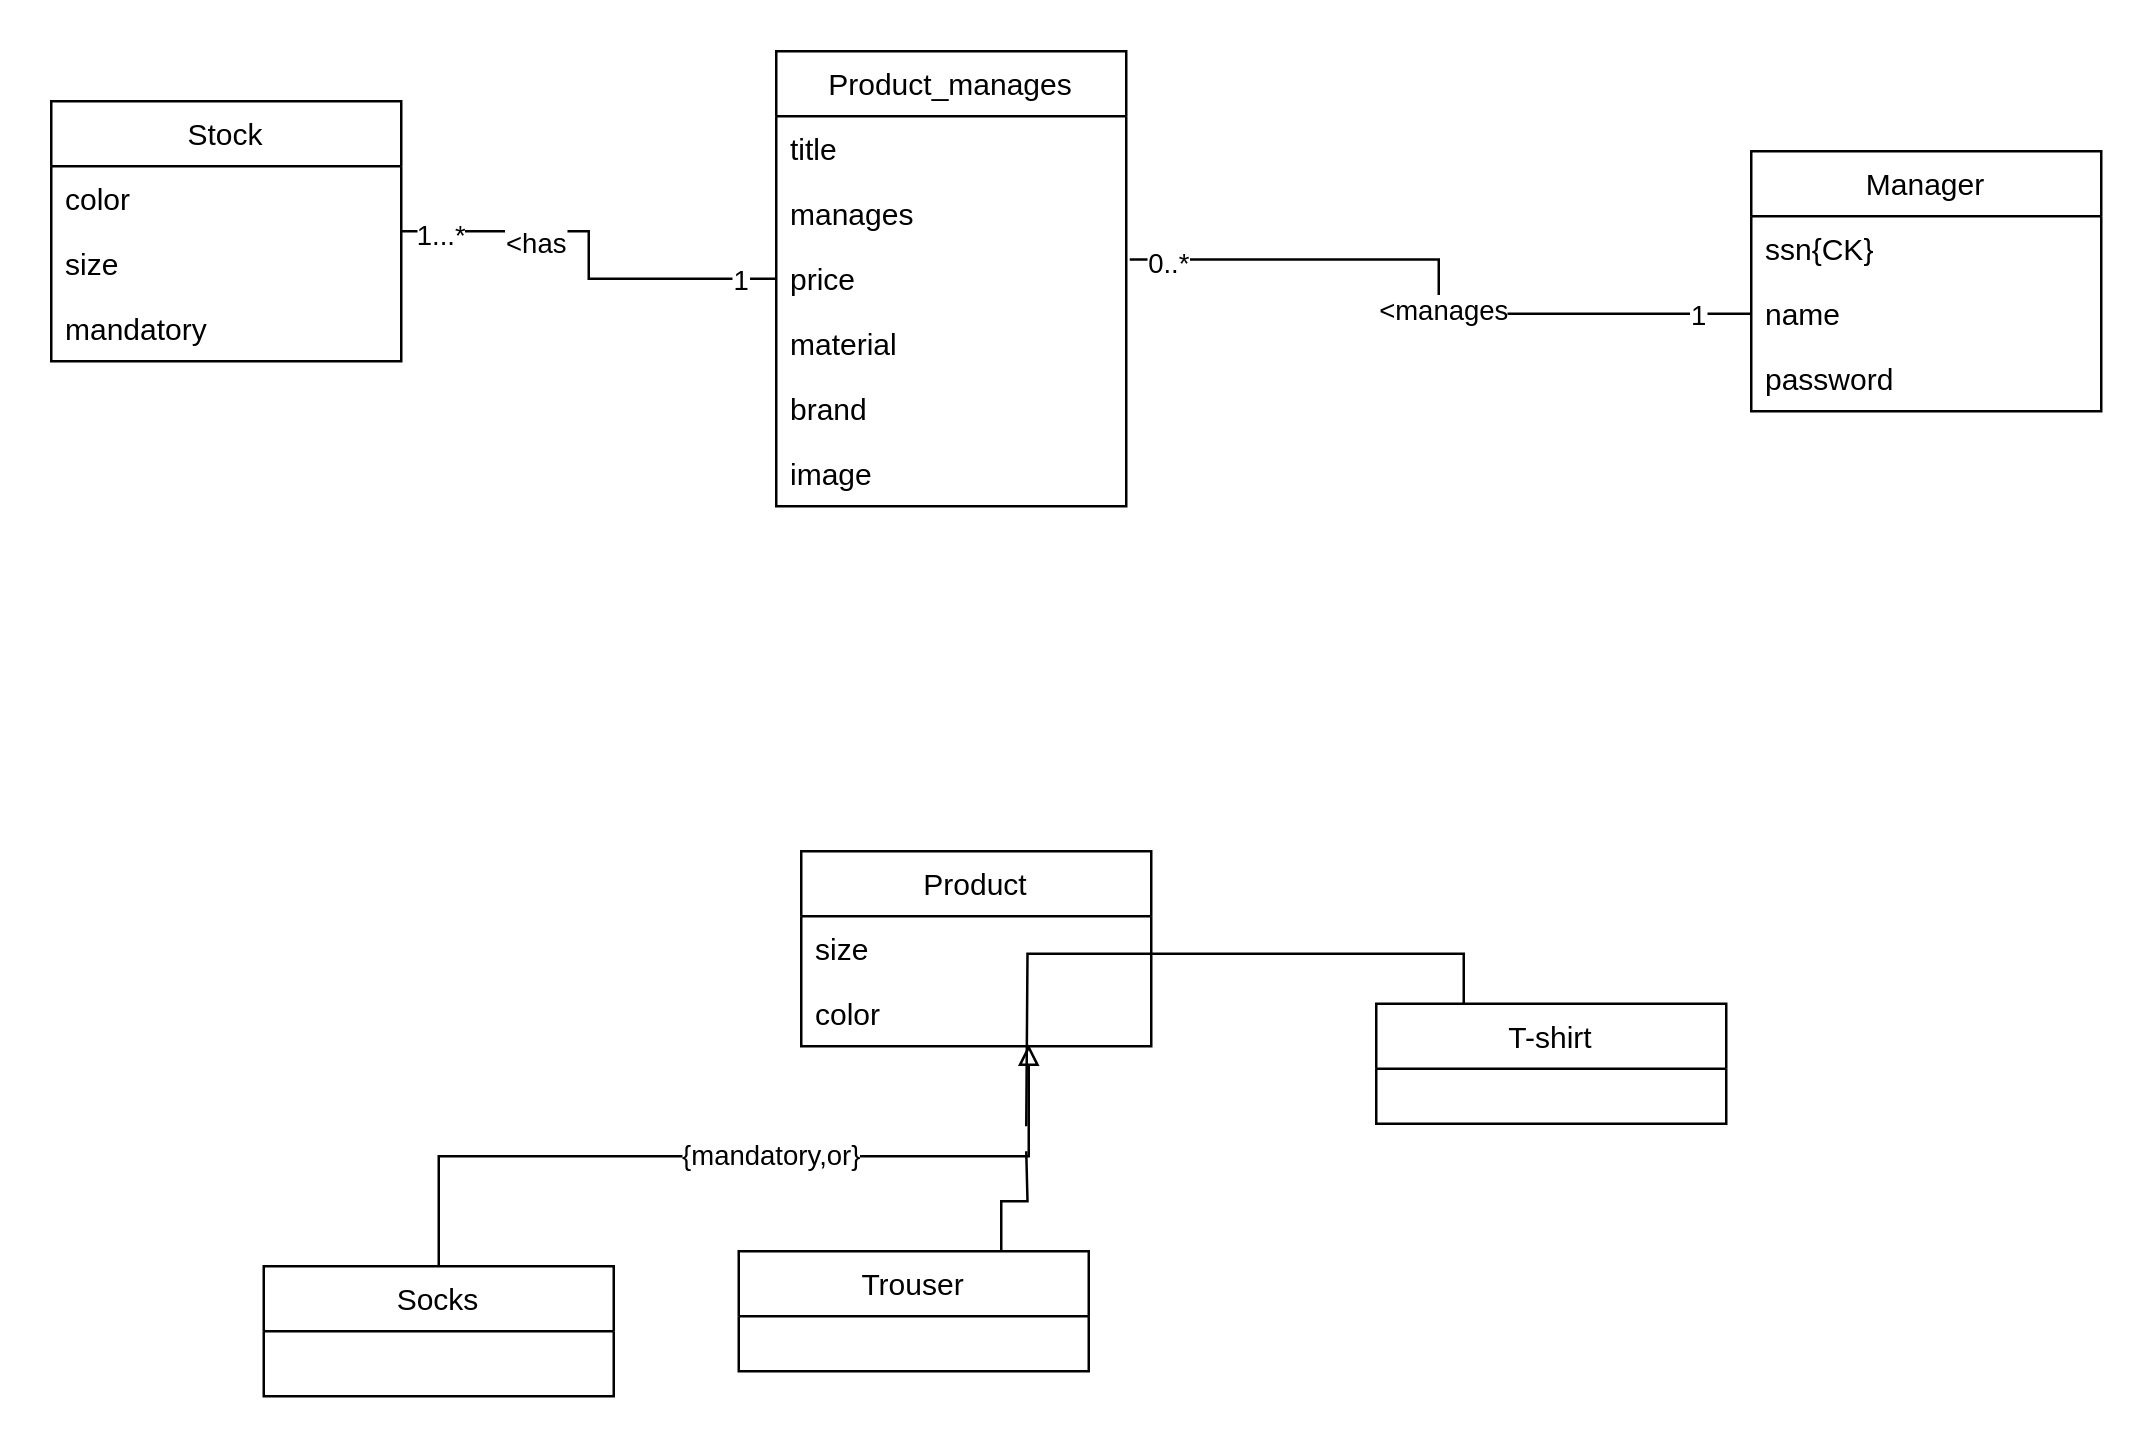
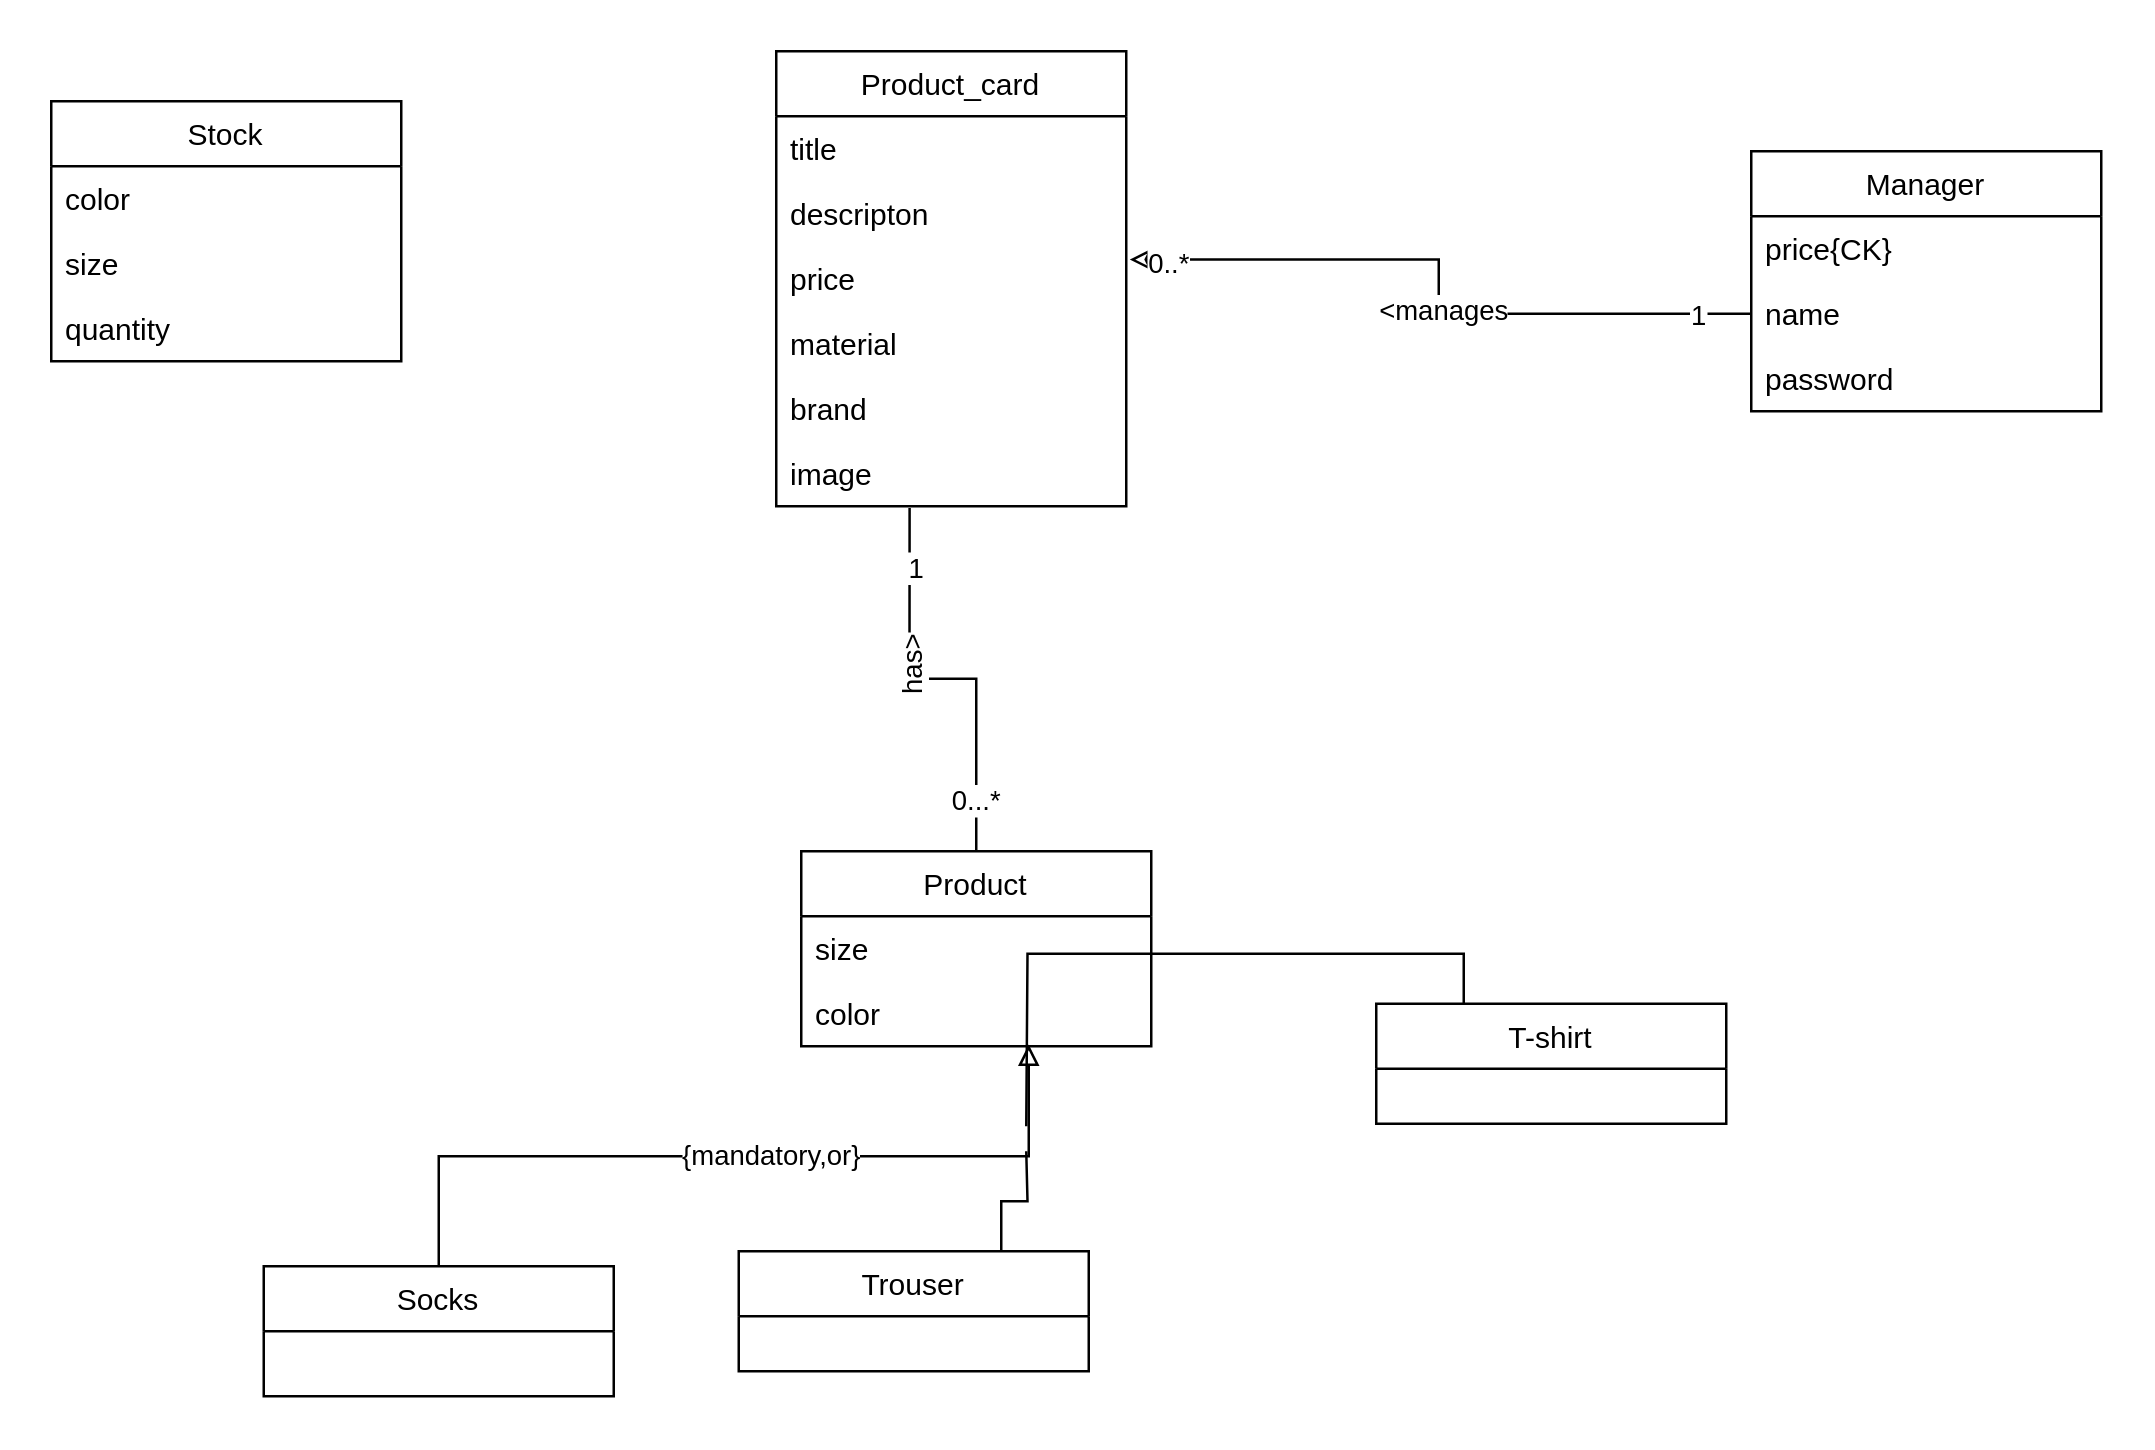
(950, 85) -> (950, 85)
(849, 215) -> (870, 215)
(1824, 250) -> (1837, 250)
(1139, 260) -> (1147, 260)
(648, 279) -> none
(141, 330) -> (128, 330)
none -> (945, 679)
